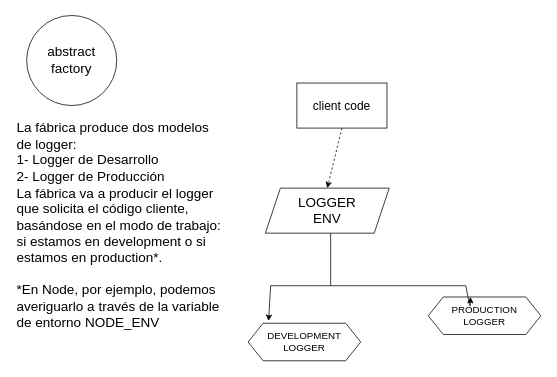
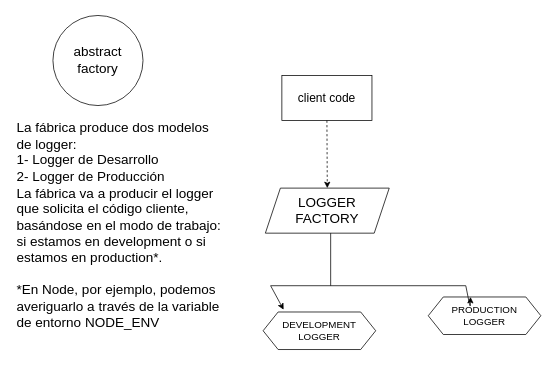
(72, 60) -> (98, 60)
(342, 105) -> (327, 98)
(327, 210) -> (327, 210)
(304, 342) -> (319, 330)
